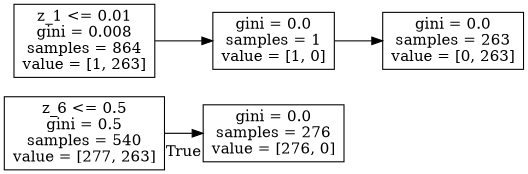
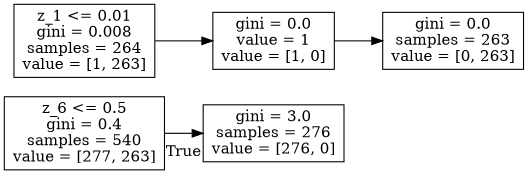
(84, 41) -> (84, 41)
(274, 41) -> (274, 41)
(84, 133) -> (84, 133)
(274, 133) -> (274, 133)
